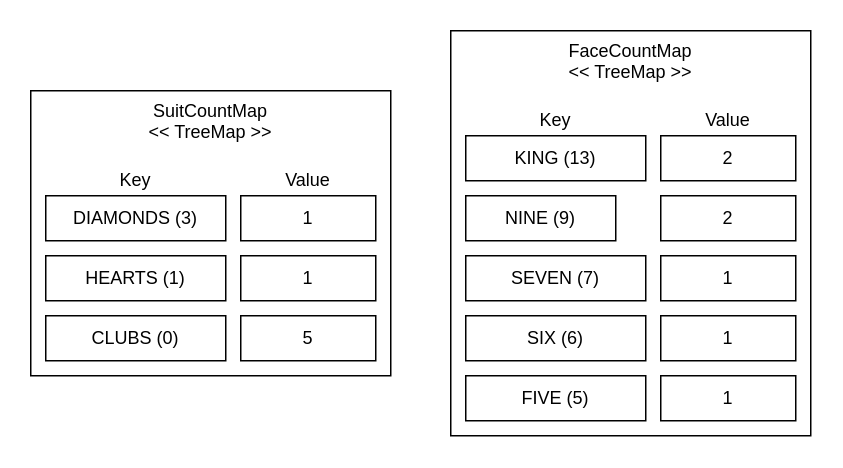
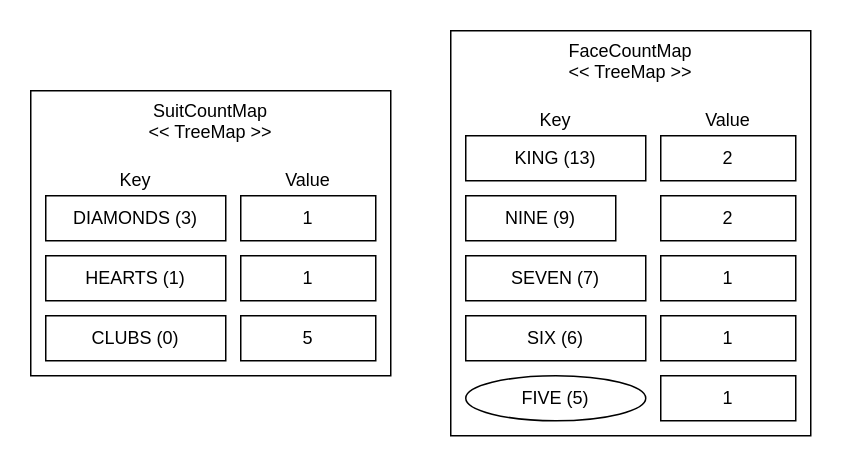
(556, 398) -> (556, 398)
